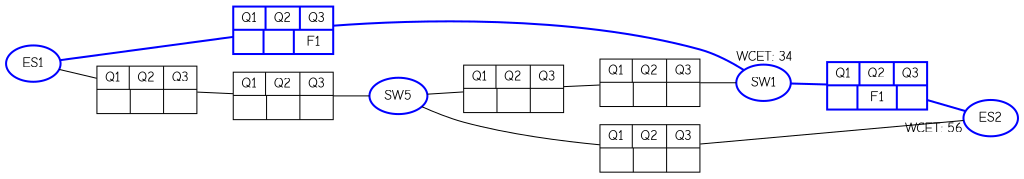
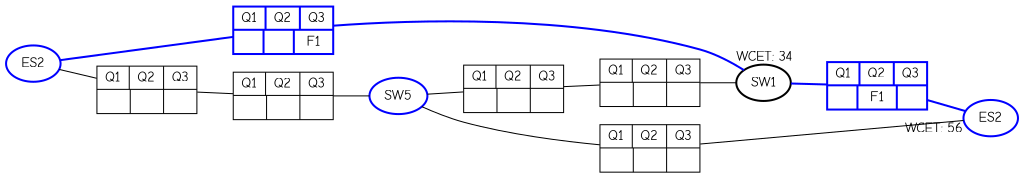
(33, 64) -> (33, 64)
(764, 83) -> (764, 83)
